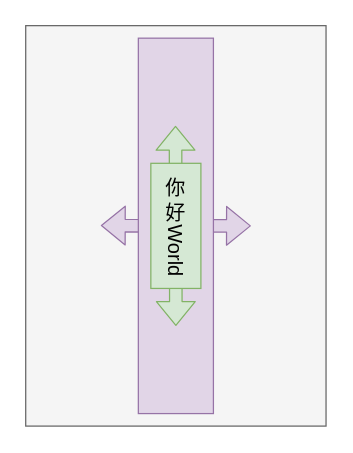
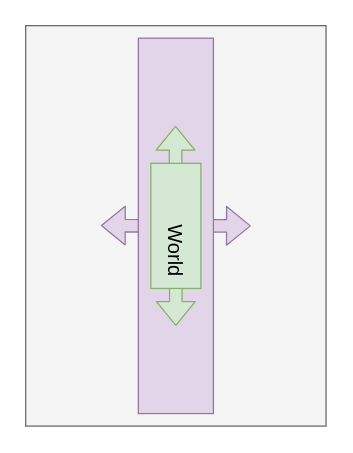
(176, 201) -> none
